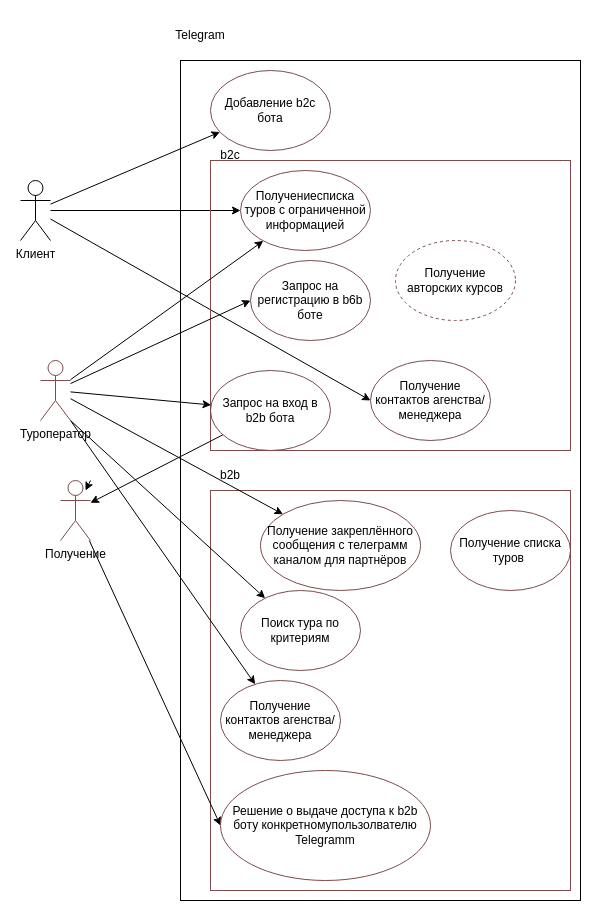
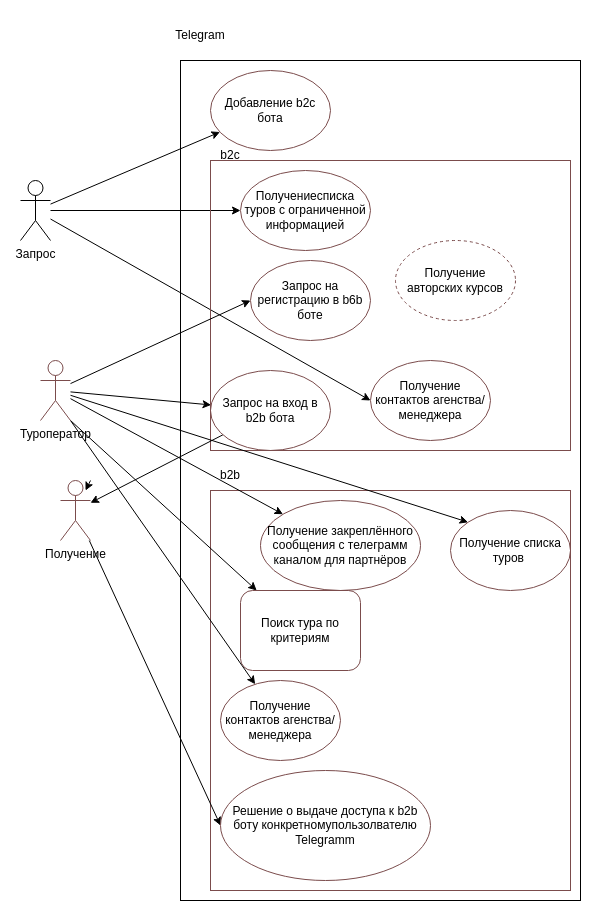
(36, 255) -> (36, 255)
(165, 312) -> (266, 458)
(301, 631) -> (301, 631)
